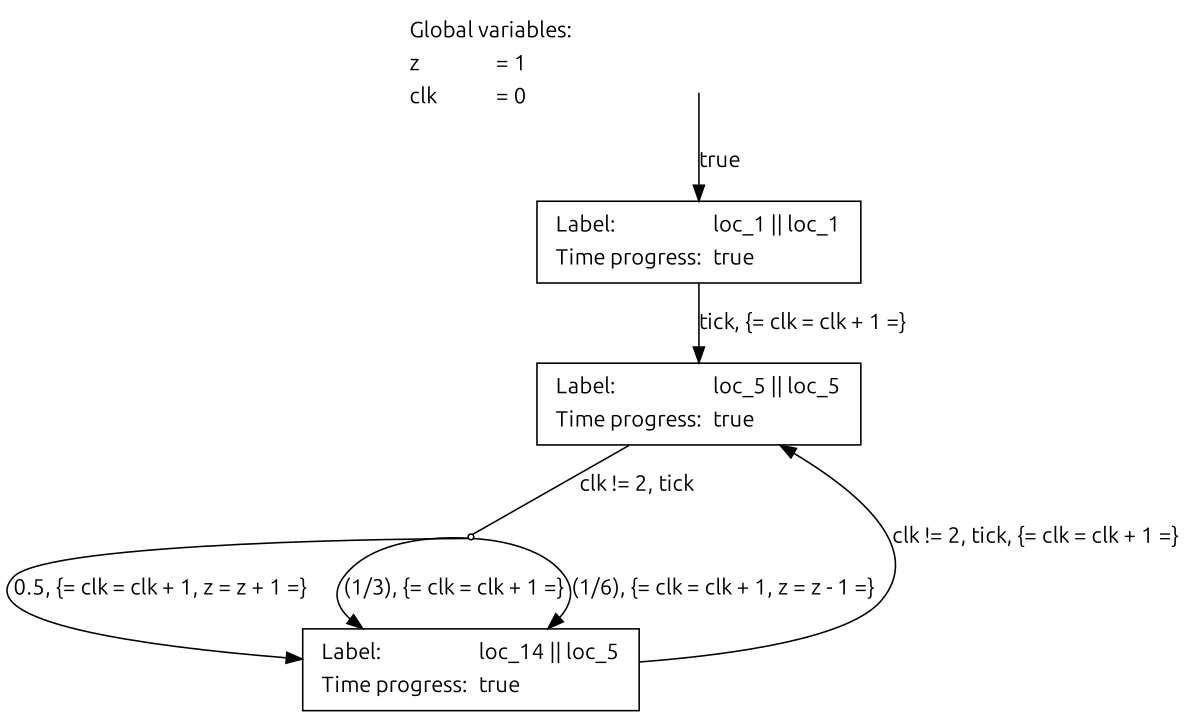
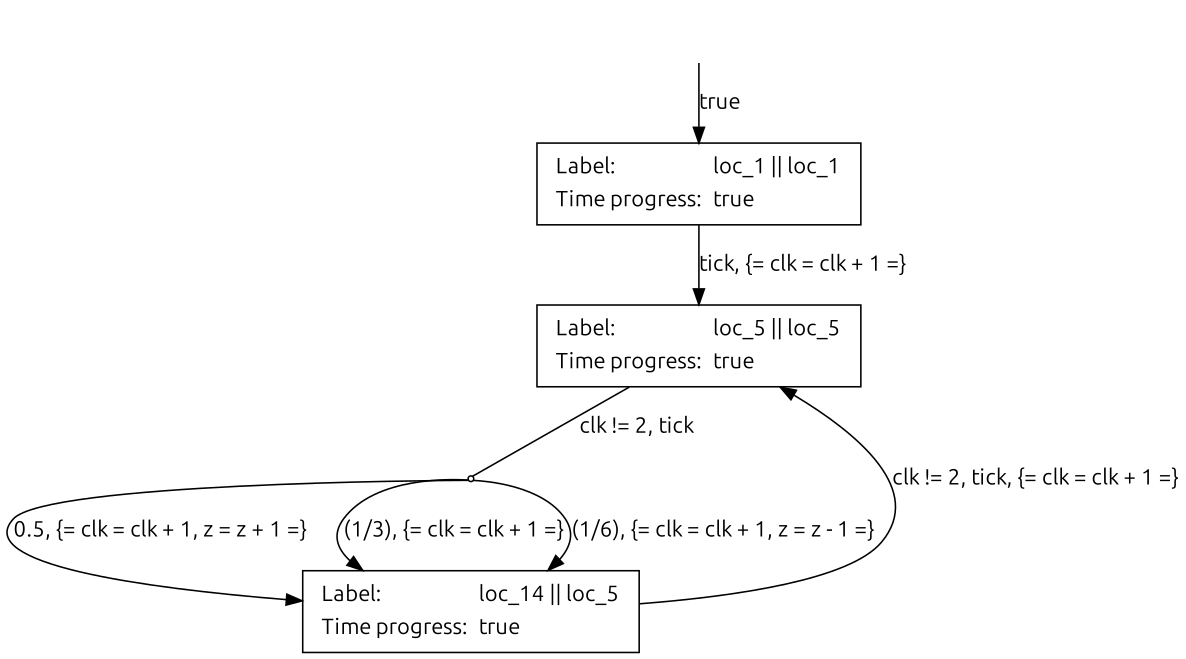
(493, 64) -> none
